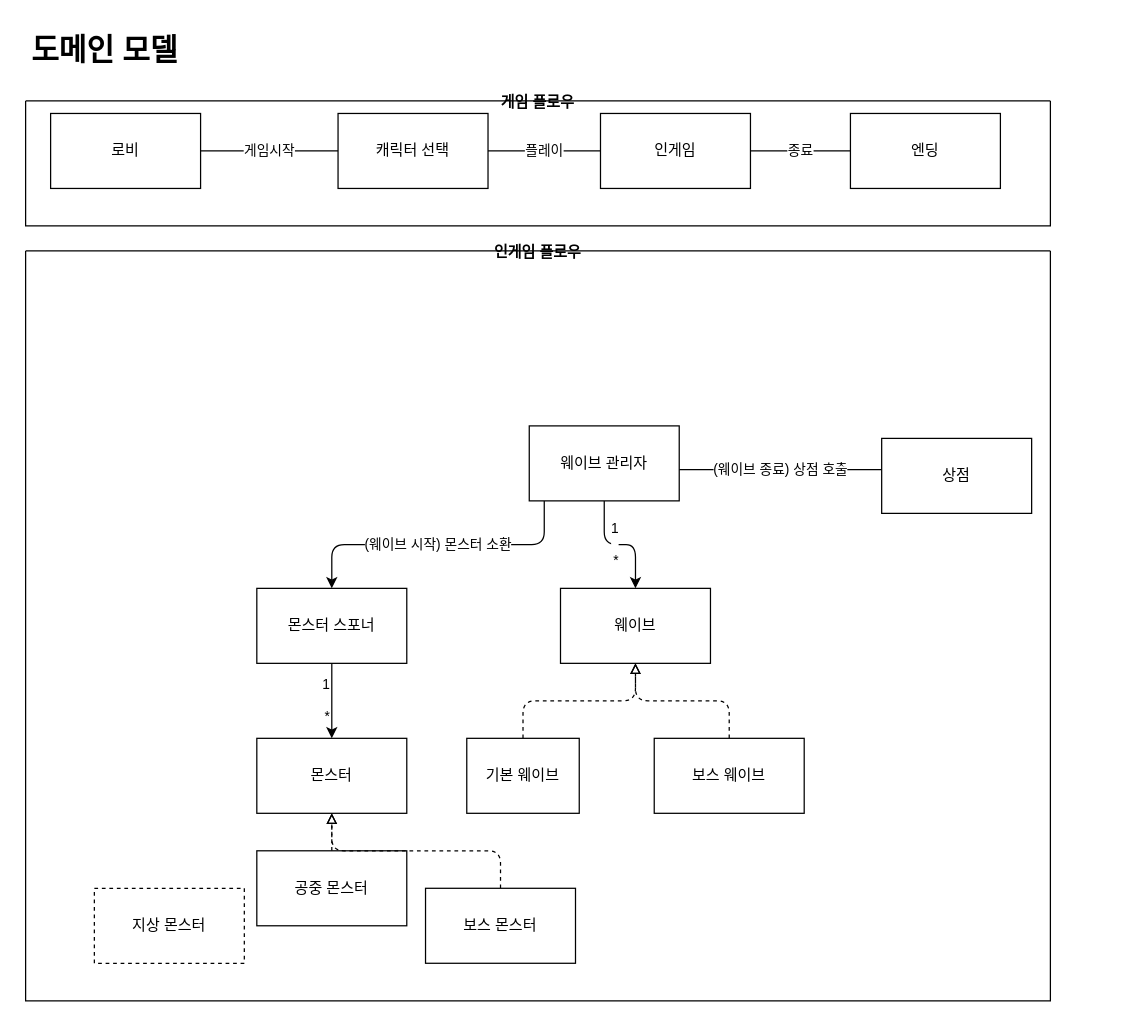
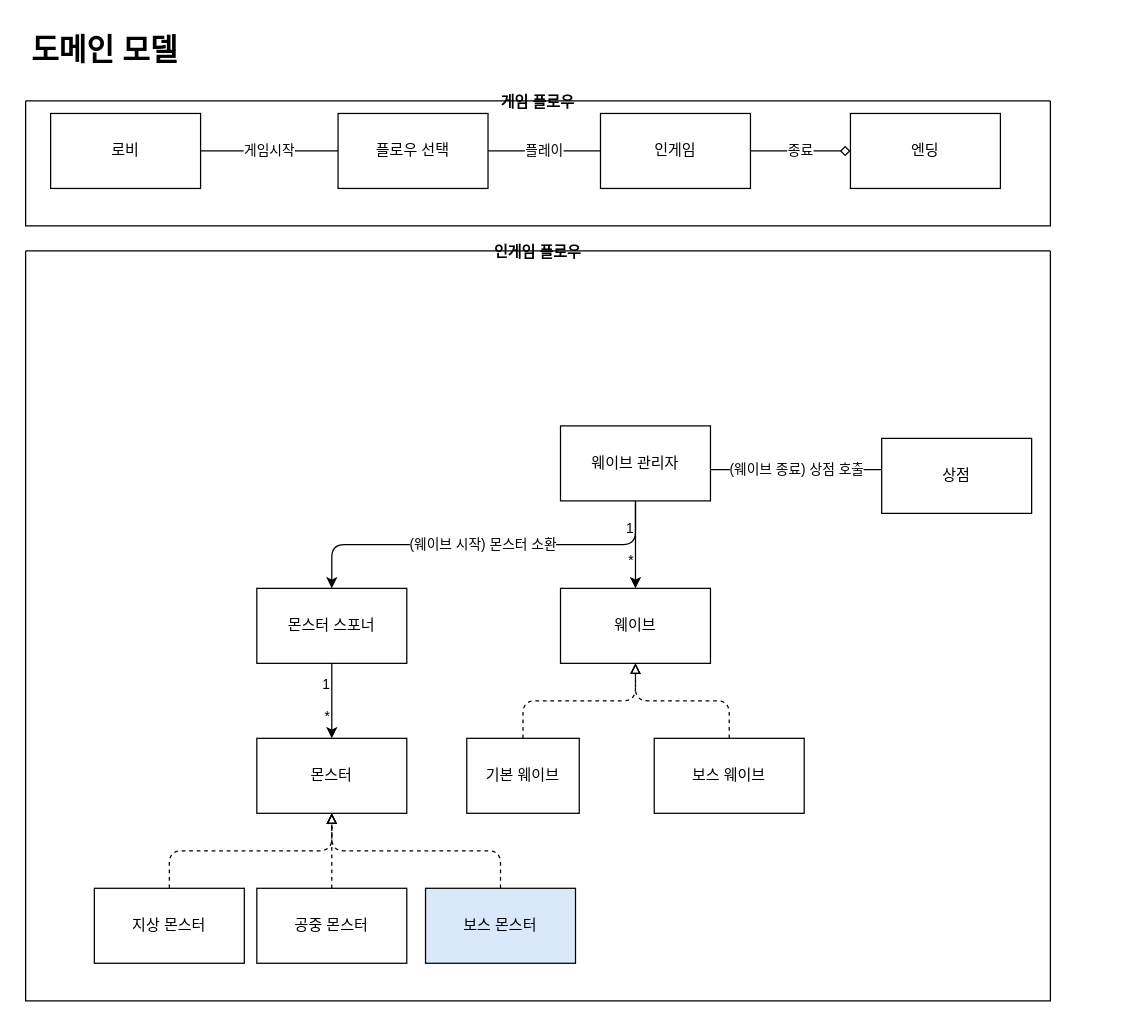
(413, 151) -> (413, 151)
(844, 151) -> (840, 151)
(604, 463) -> (636, 463)
none -> (234, 851)
(332, 888) -> (332, 926)
(169, 926) -> (169, 926)
(501, 926) -> (501, 926)
